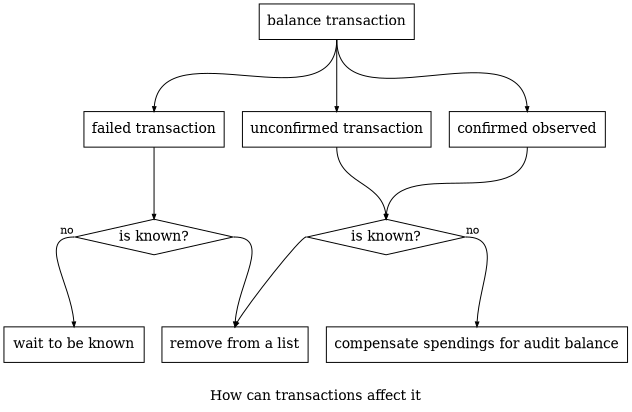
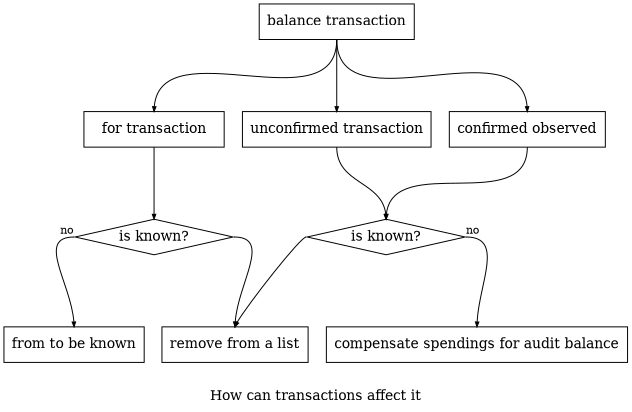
(154, 129) -> (154, 129)
(74, 345) -> (74, 345)
